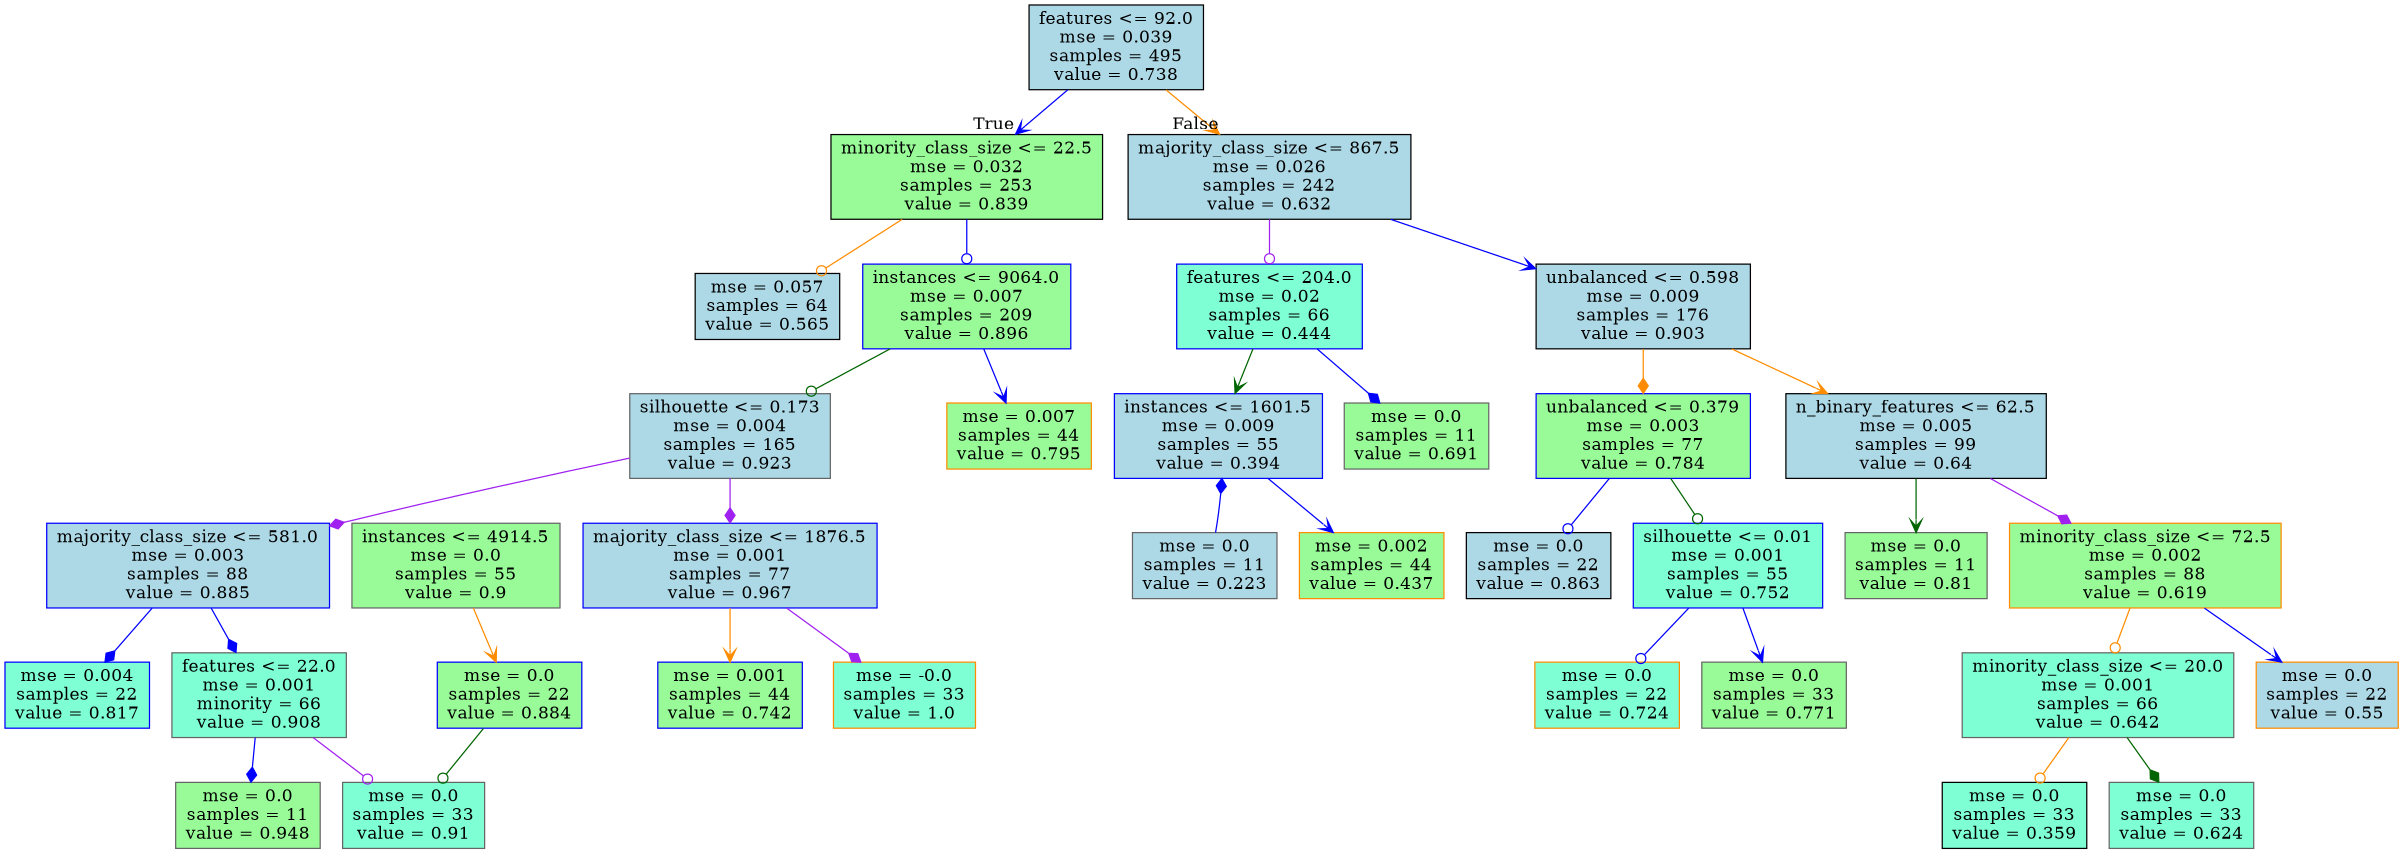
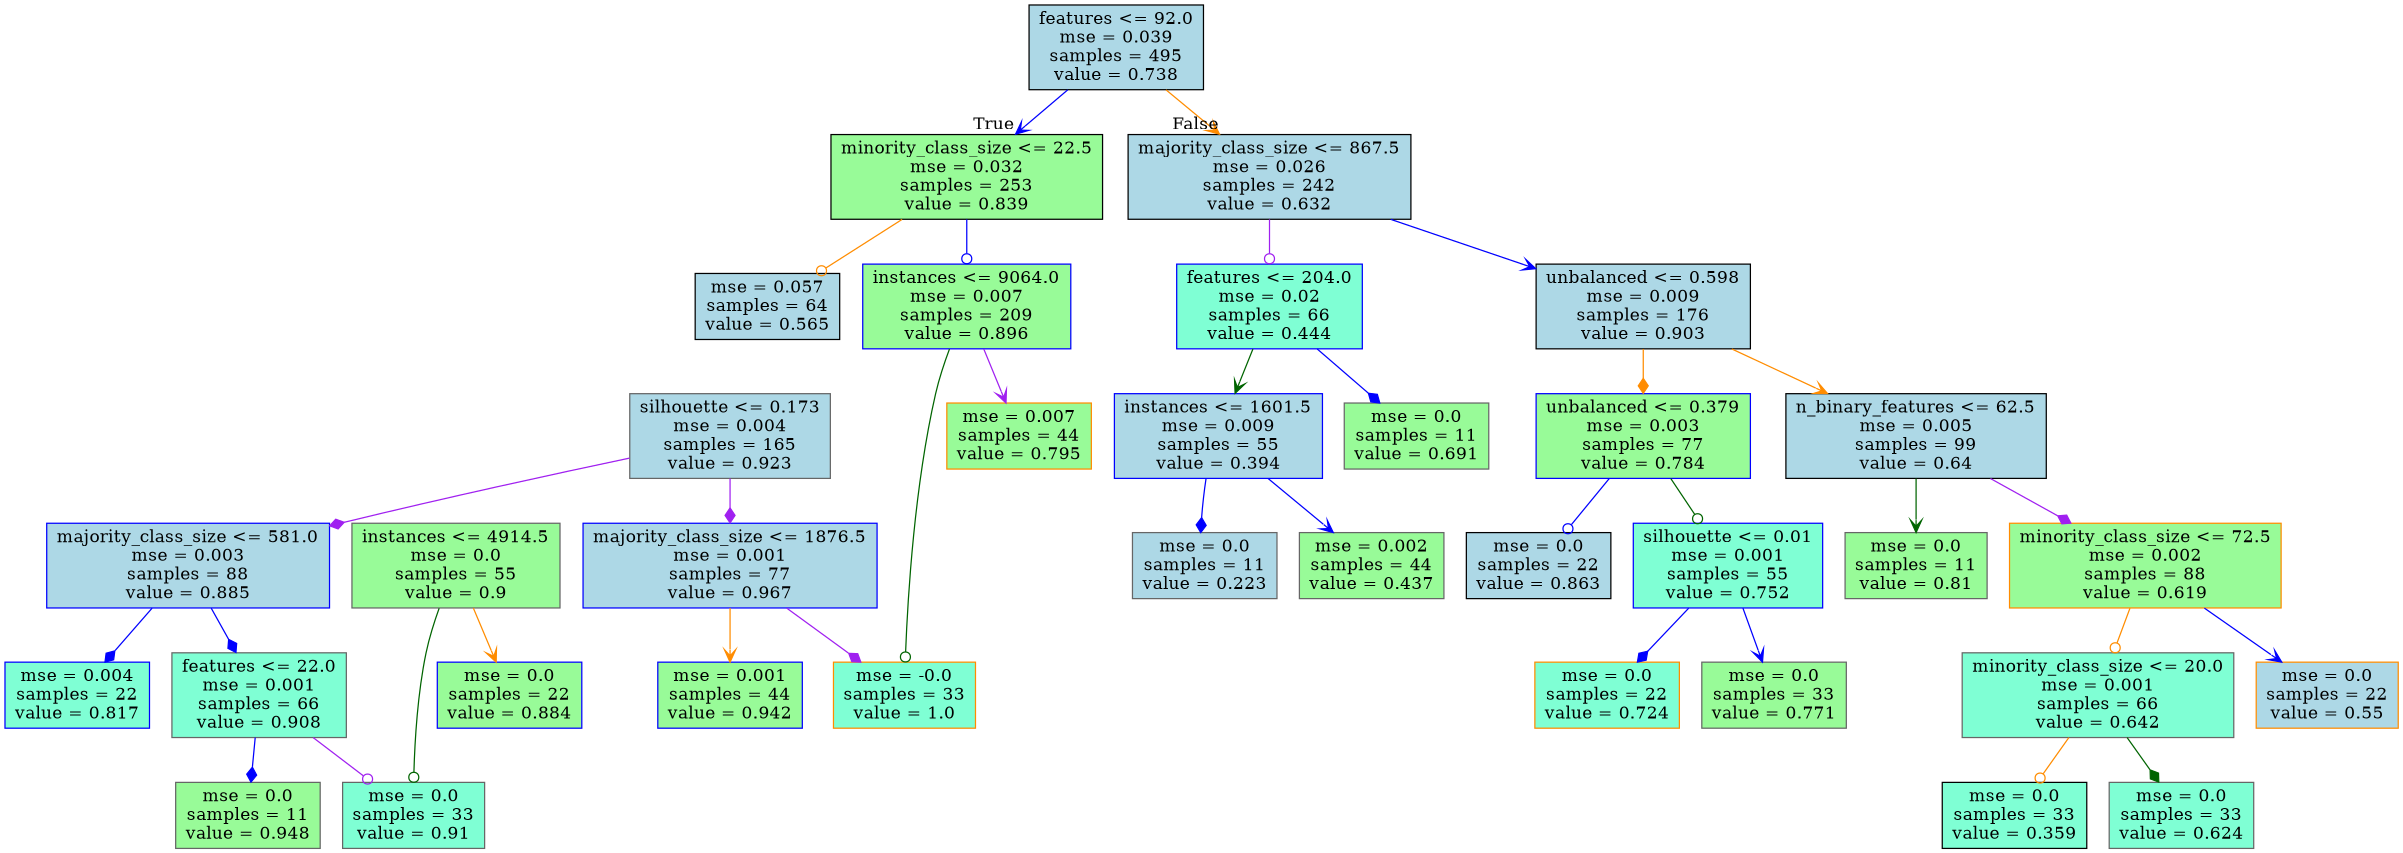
(853, 369) -> (918, 499)
(992, 370) -> (992, 370)
(1218, 513) -> (1203, 498)
(1372, 566) -> (1372, 566)
(1667, 631) -> (1667, 631)
(259, 695) -> (259, 695)
(730, 695) -> (730, 695)
(465, 751) -> (420, 689)
